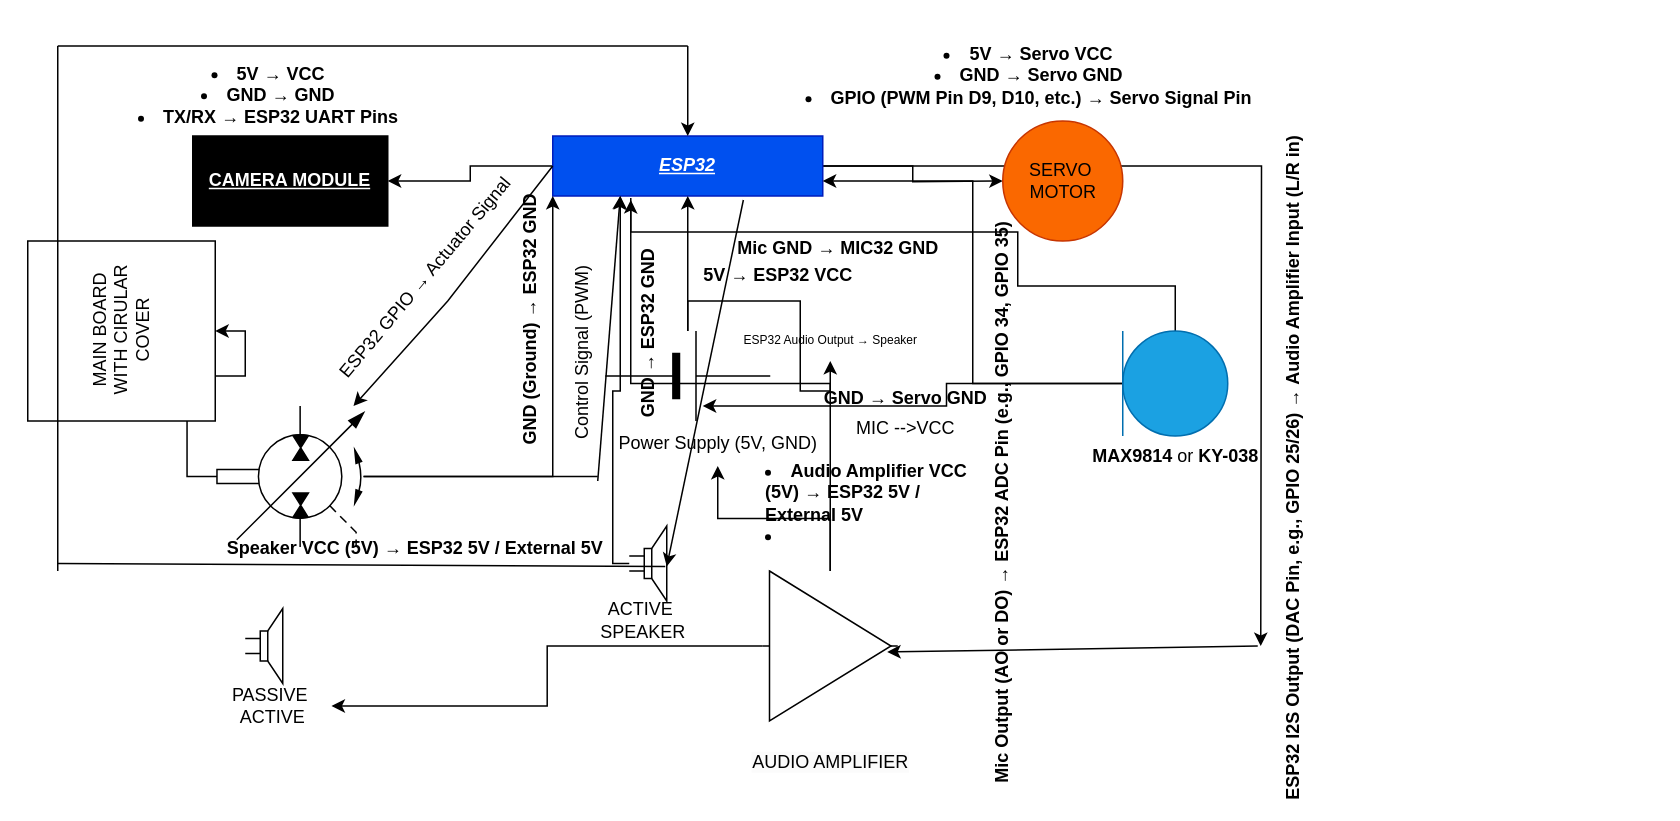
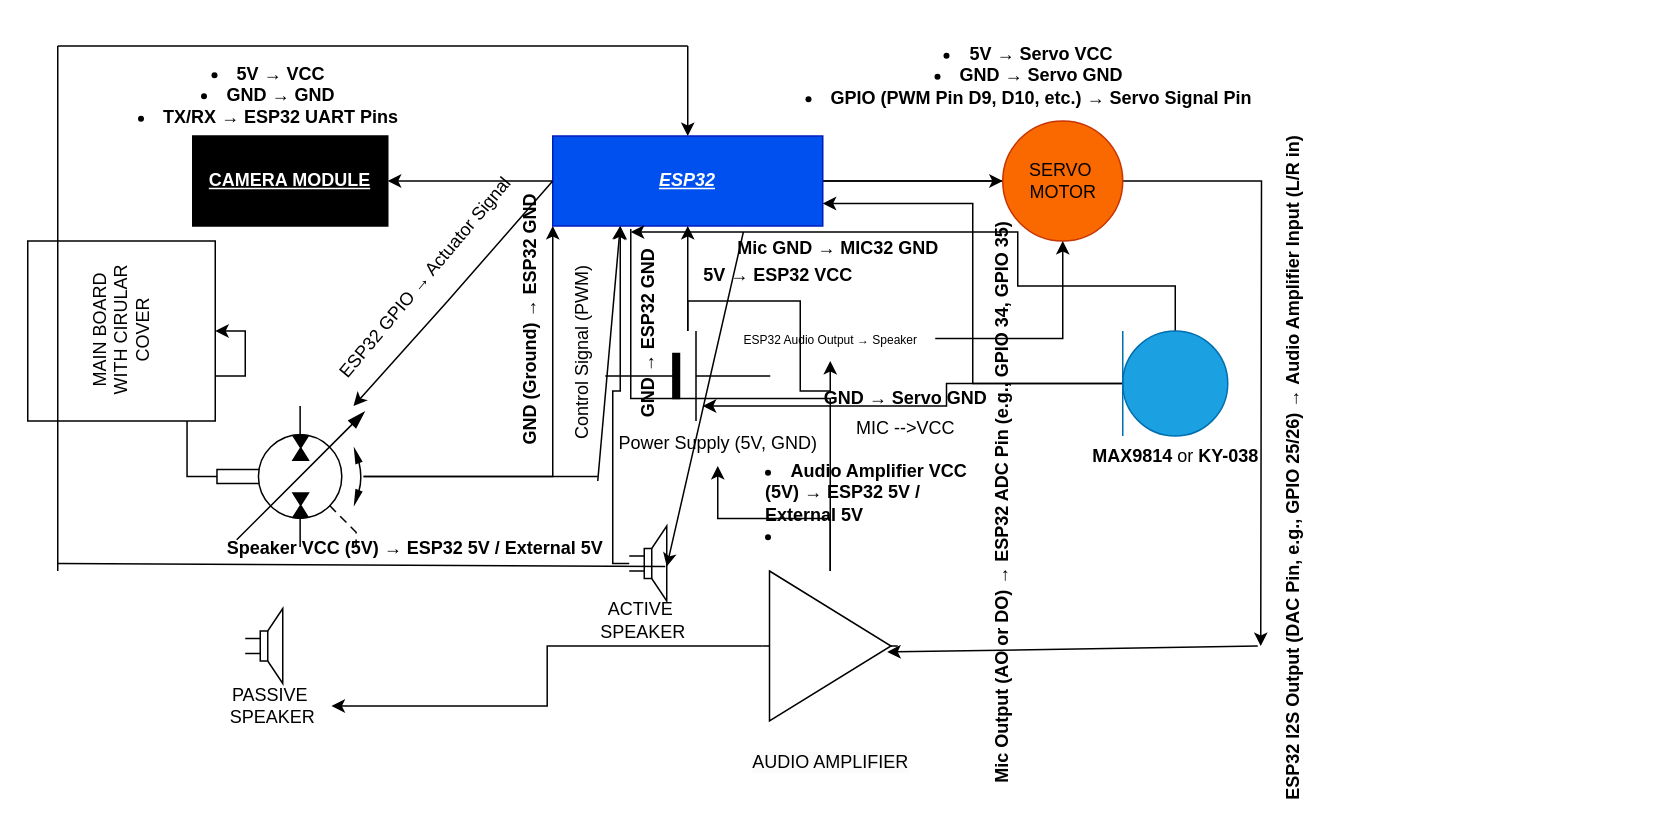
(688, 166) -> (688, 181)
none -> (1043, 338)
(273, 706) -> (273, 706)
